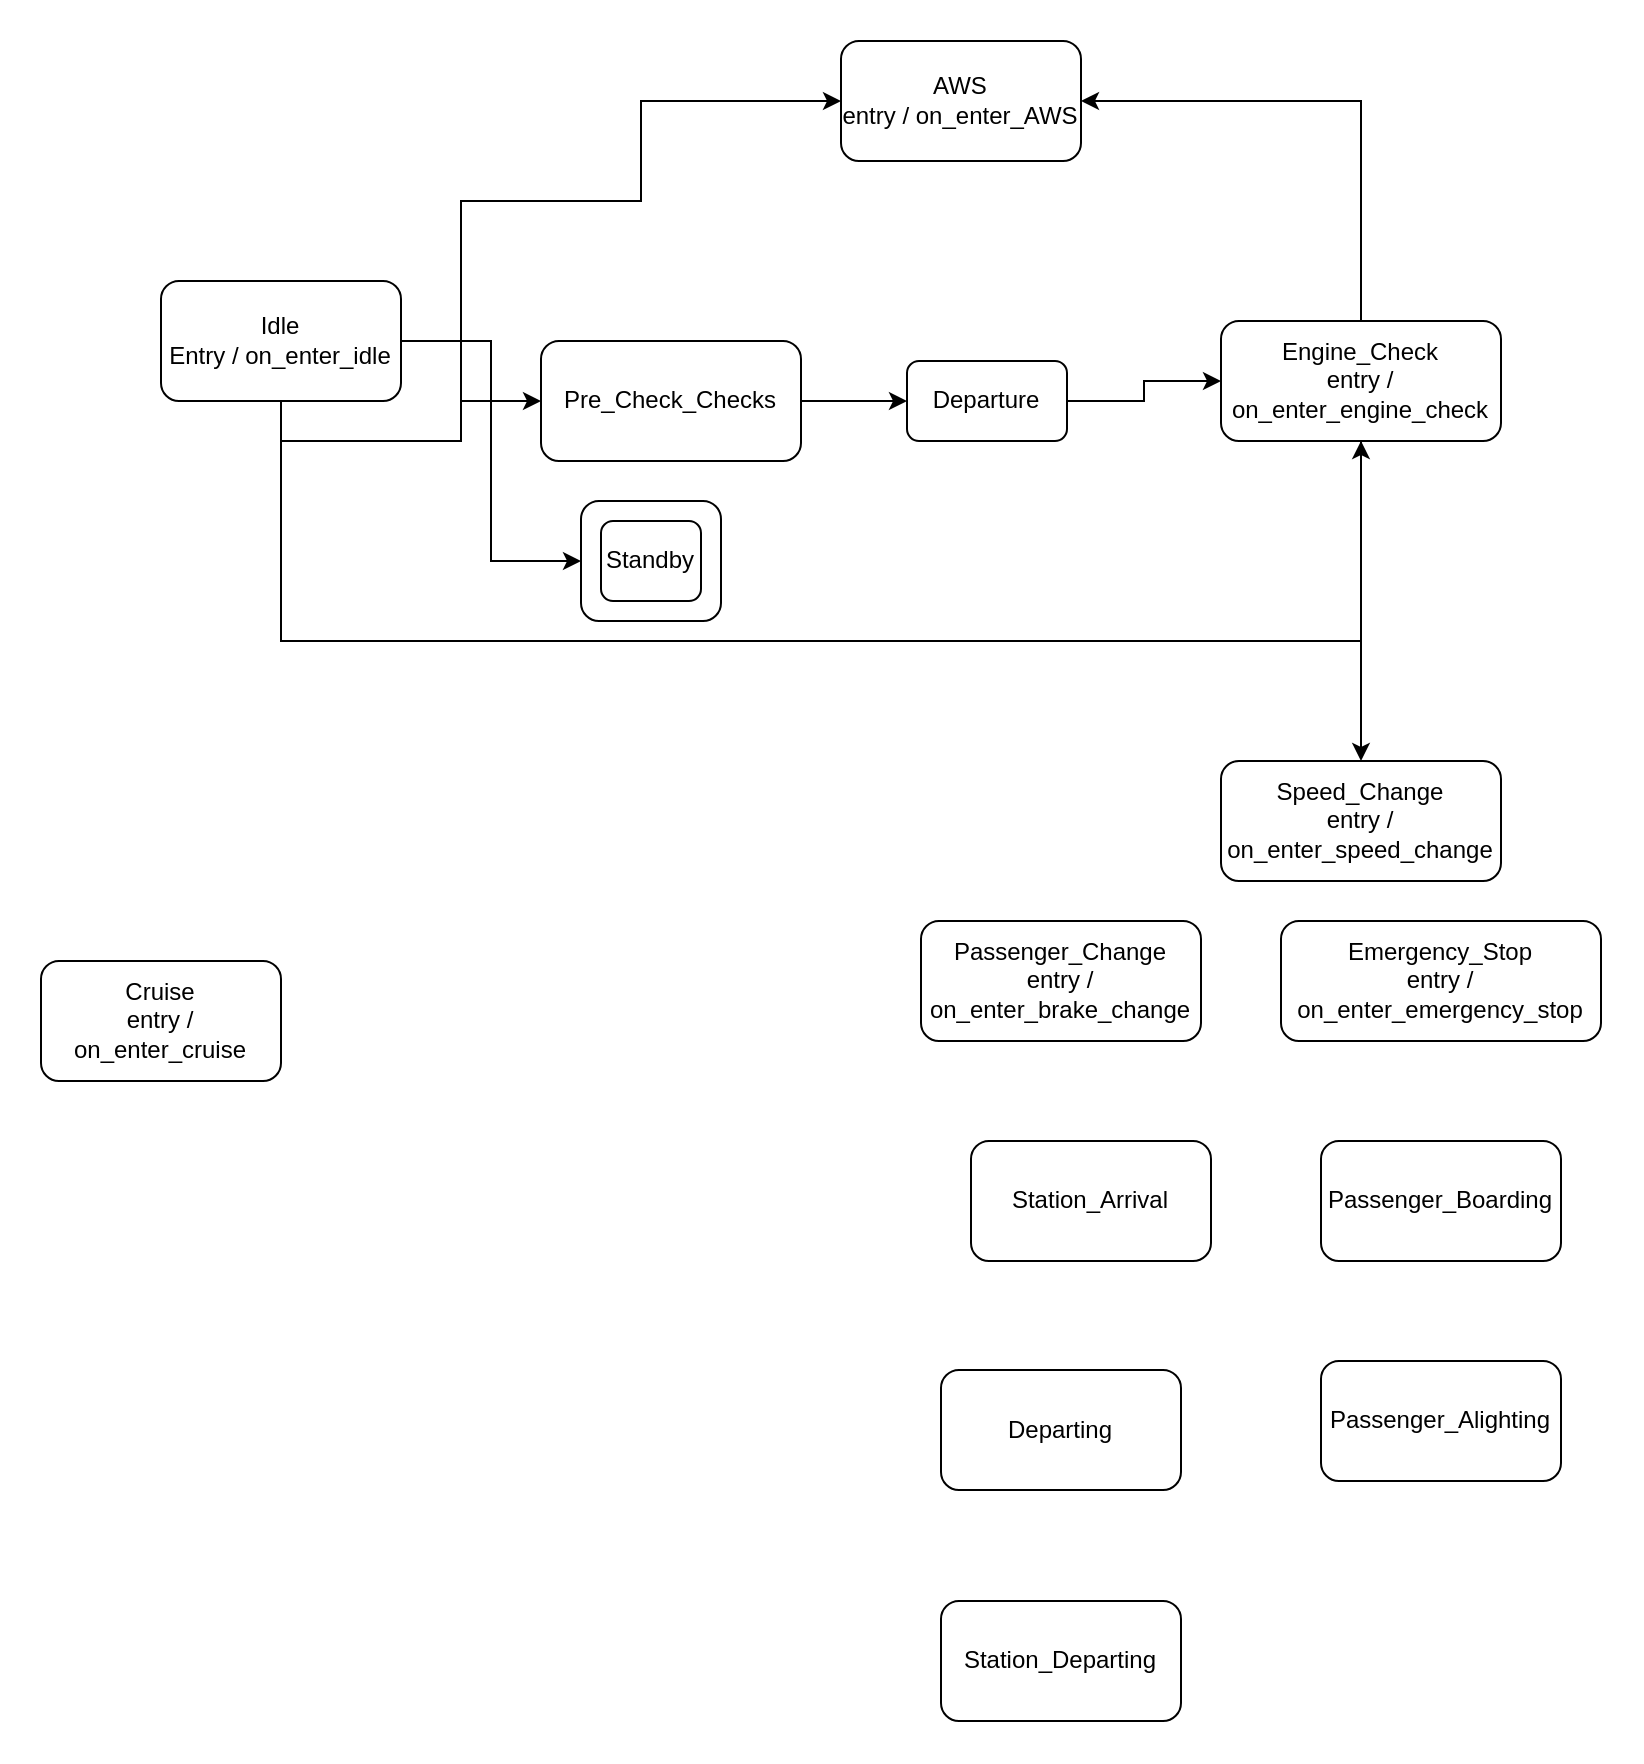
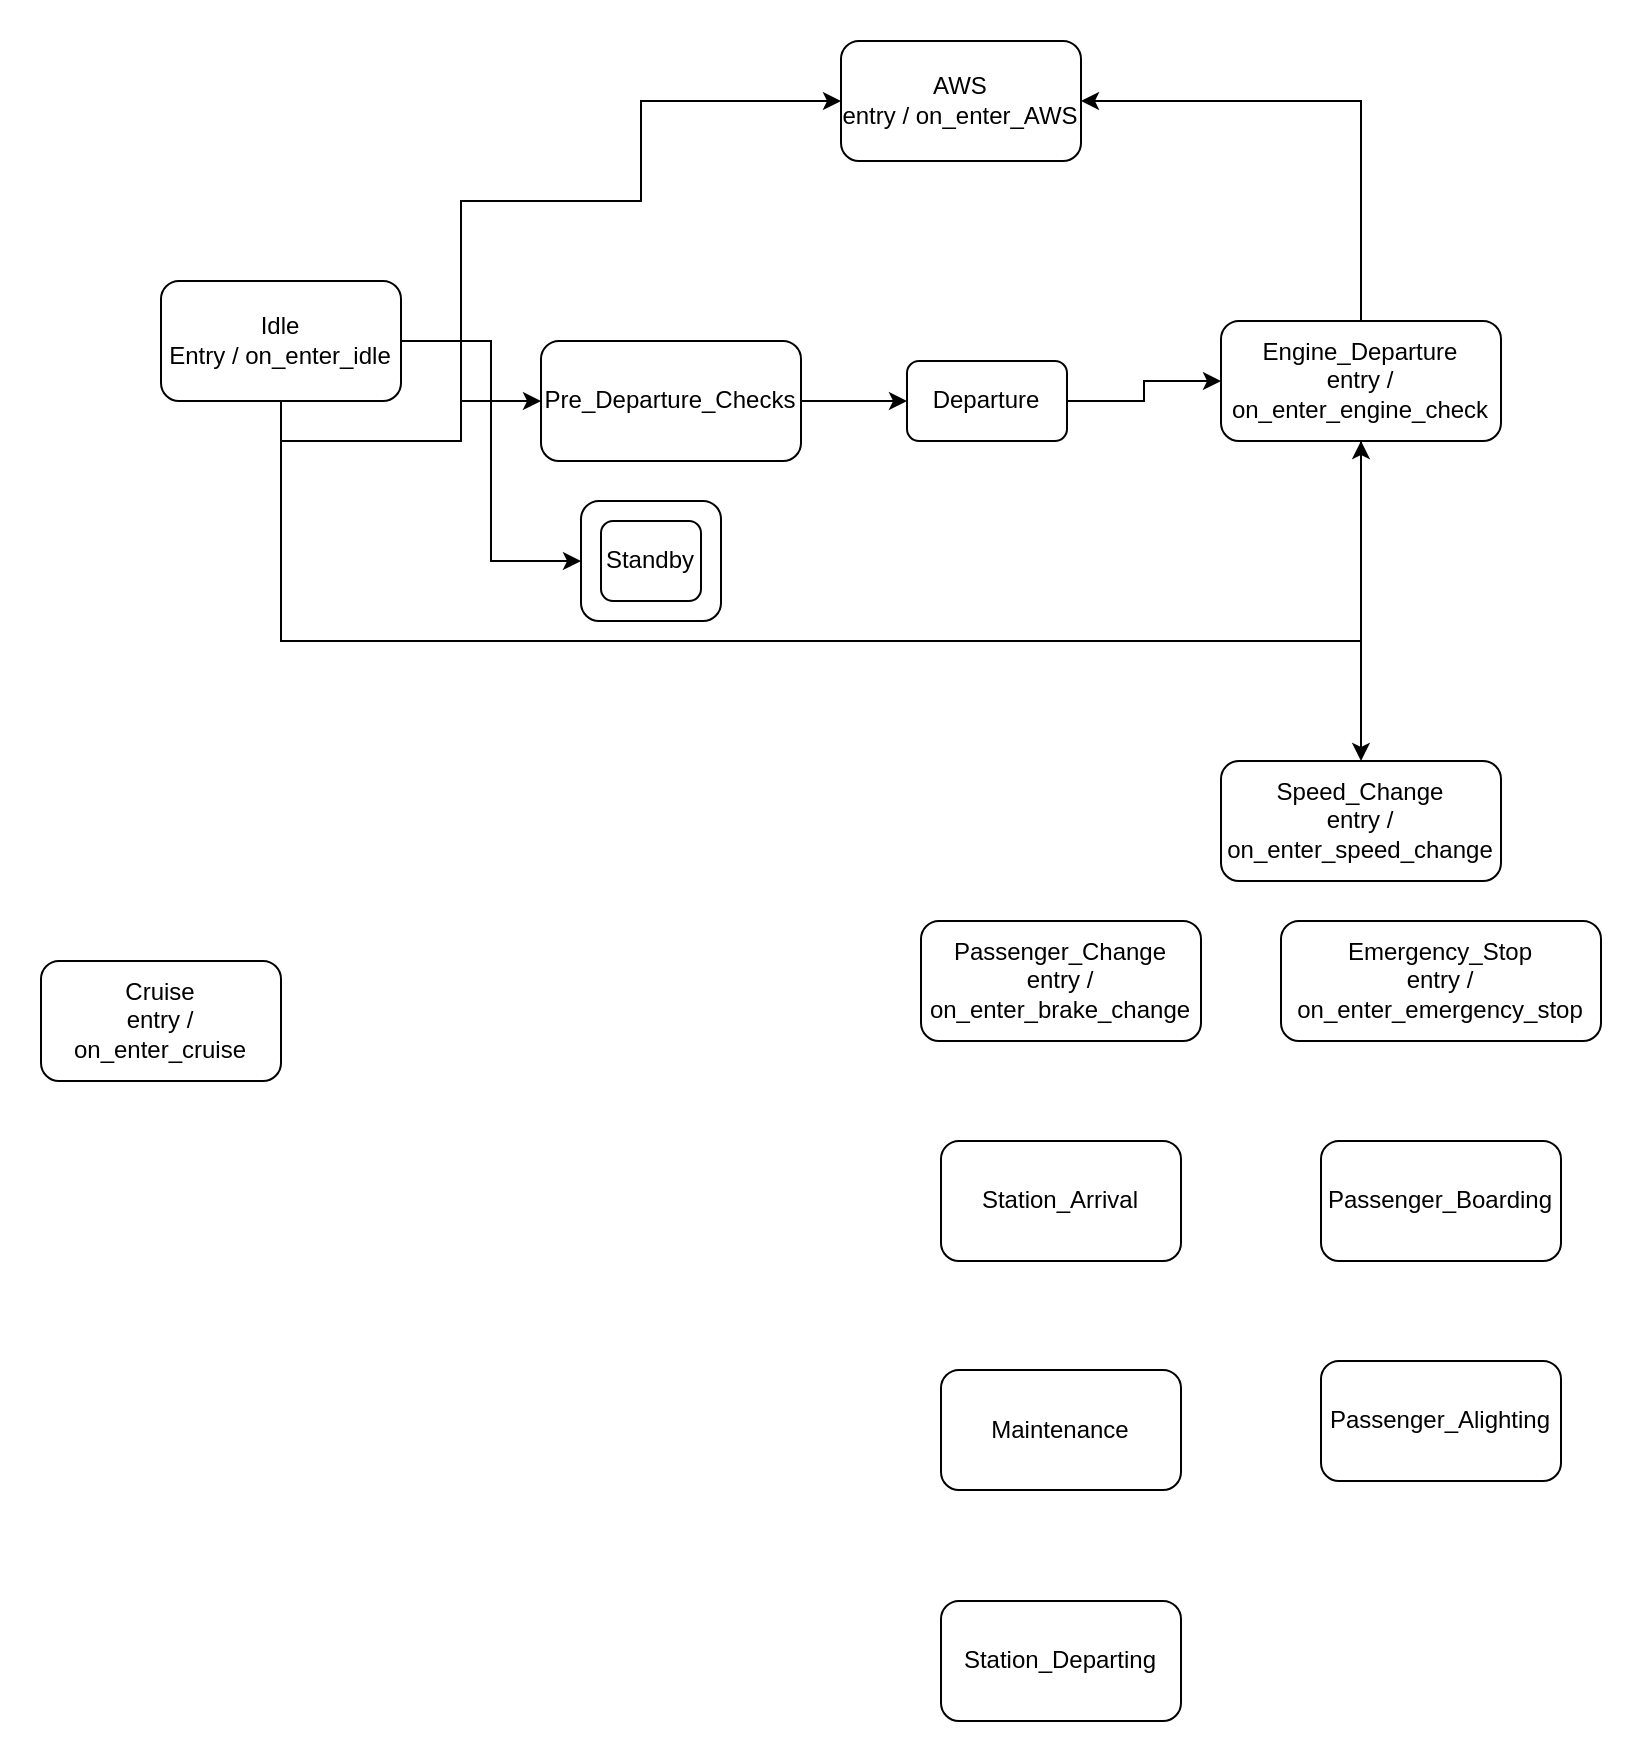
(1361, 381) -> (1361, 381)
(671, 401) -> (671, 401)
(1091, 1201) -> (1061, 1201)
(1061, 1431) -> (1061, 1431)
